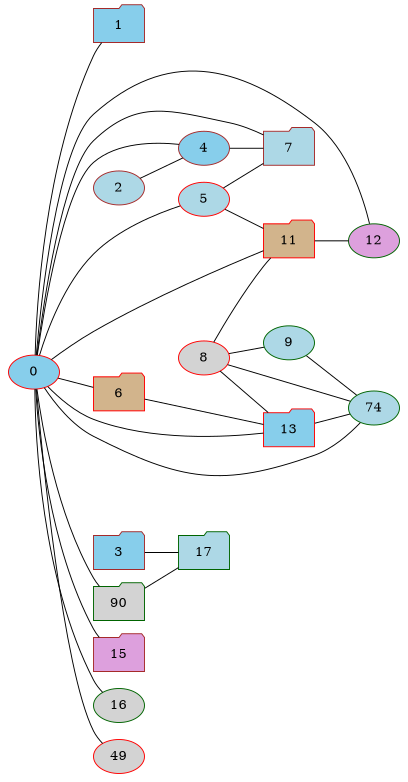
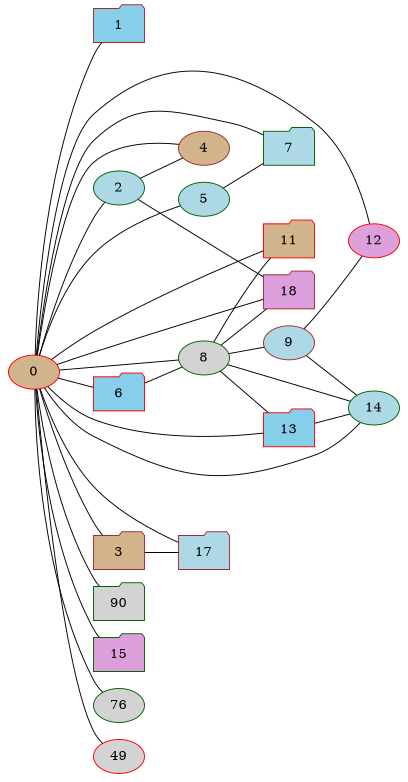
(204, 148) -> (204, 148)
(247, 148) -> none
(289, 148) -> (289, 148)
(119, 188) -> (119, 188)
(204, 199) -> (204, 199)
(244, 219) -> none
(332, 241) -> (334, 293)
(374, 241) -> (374, 241)
none -> (66, 276)
none -> (289, 292)
(289, 343) -> (289, 343)
(204, 358) -> (204, 358)
none -> (119, 365)
(34, 372) -> (34, 372)
(119, 394) -> (119, 394)
(374, 408) -> (374, 408)
(204, 412) -> (163, 375)
none -> (66, 465)
(119, 552) -> (119, 552)
(204, 552) -> (204, 552)
(162, 578) -> (90, 483)
(119, 654) -> (119, 654)
(119, 706) -> (119, 706)
